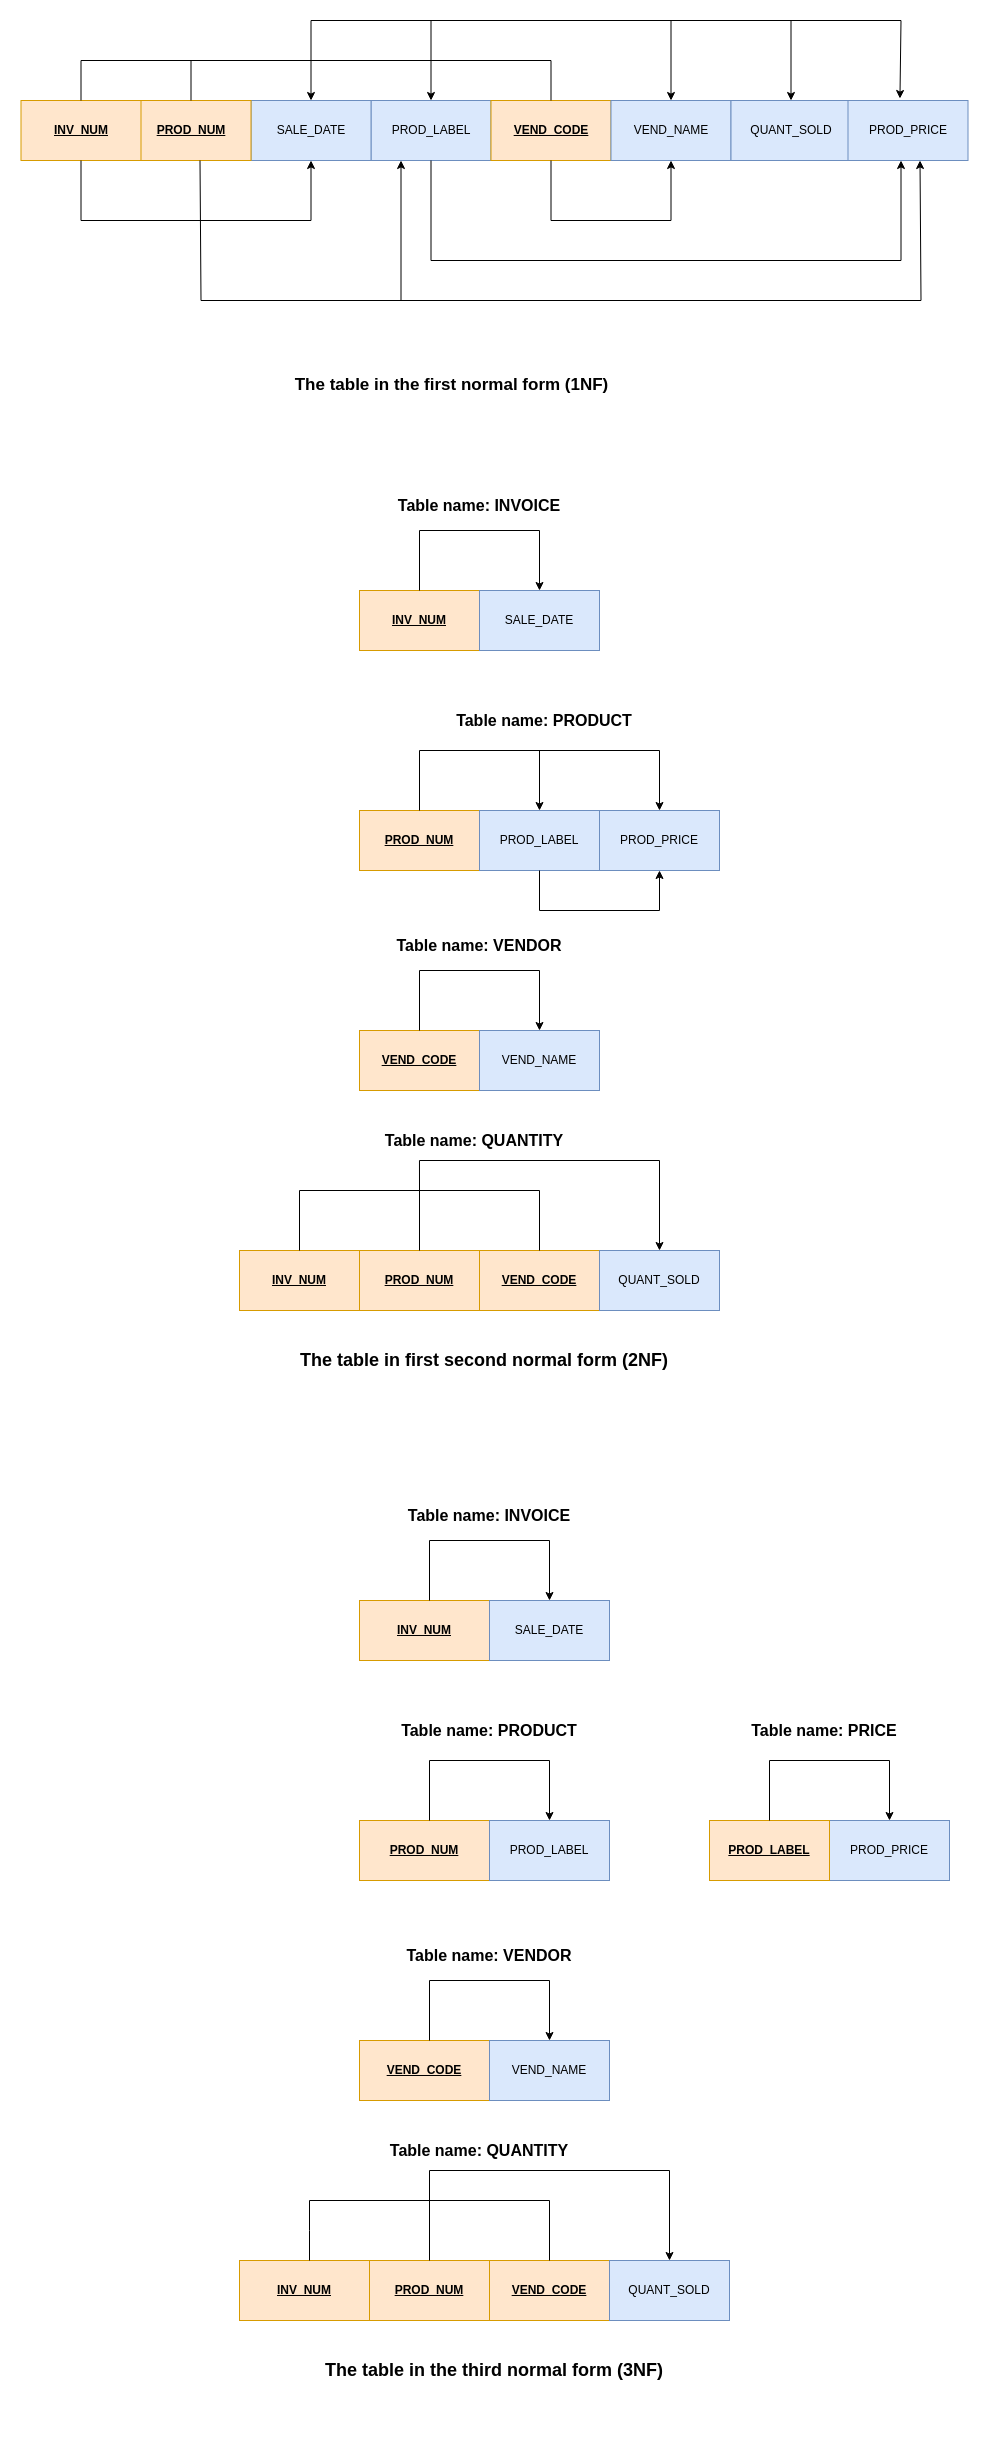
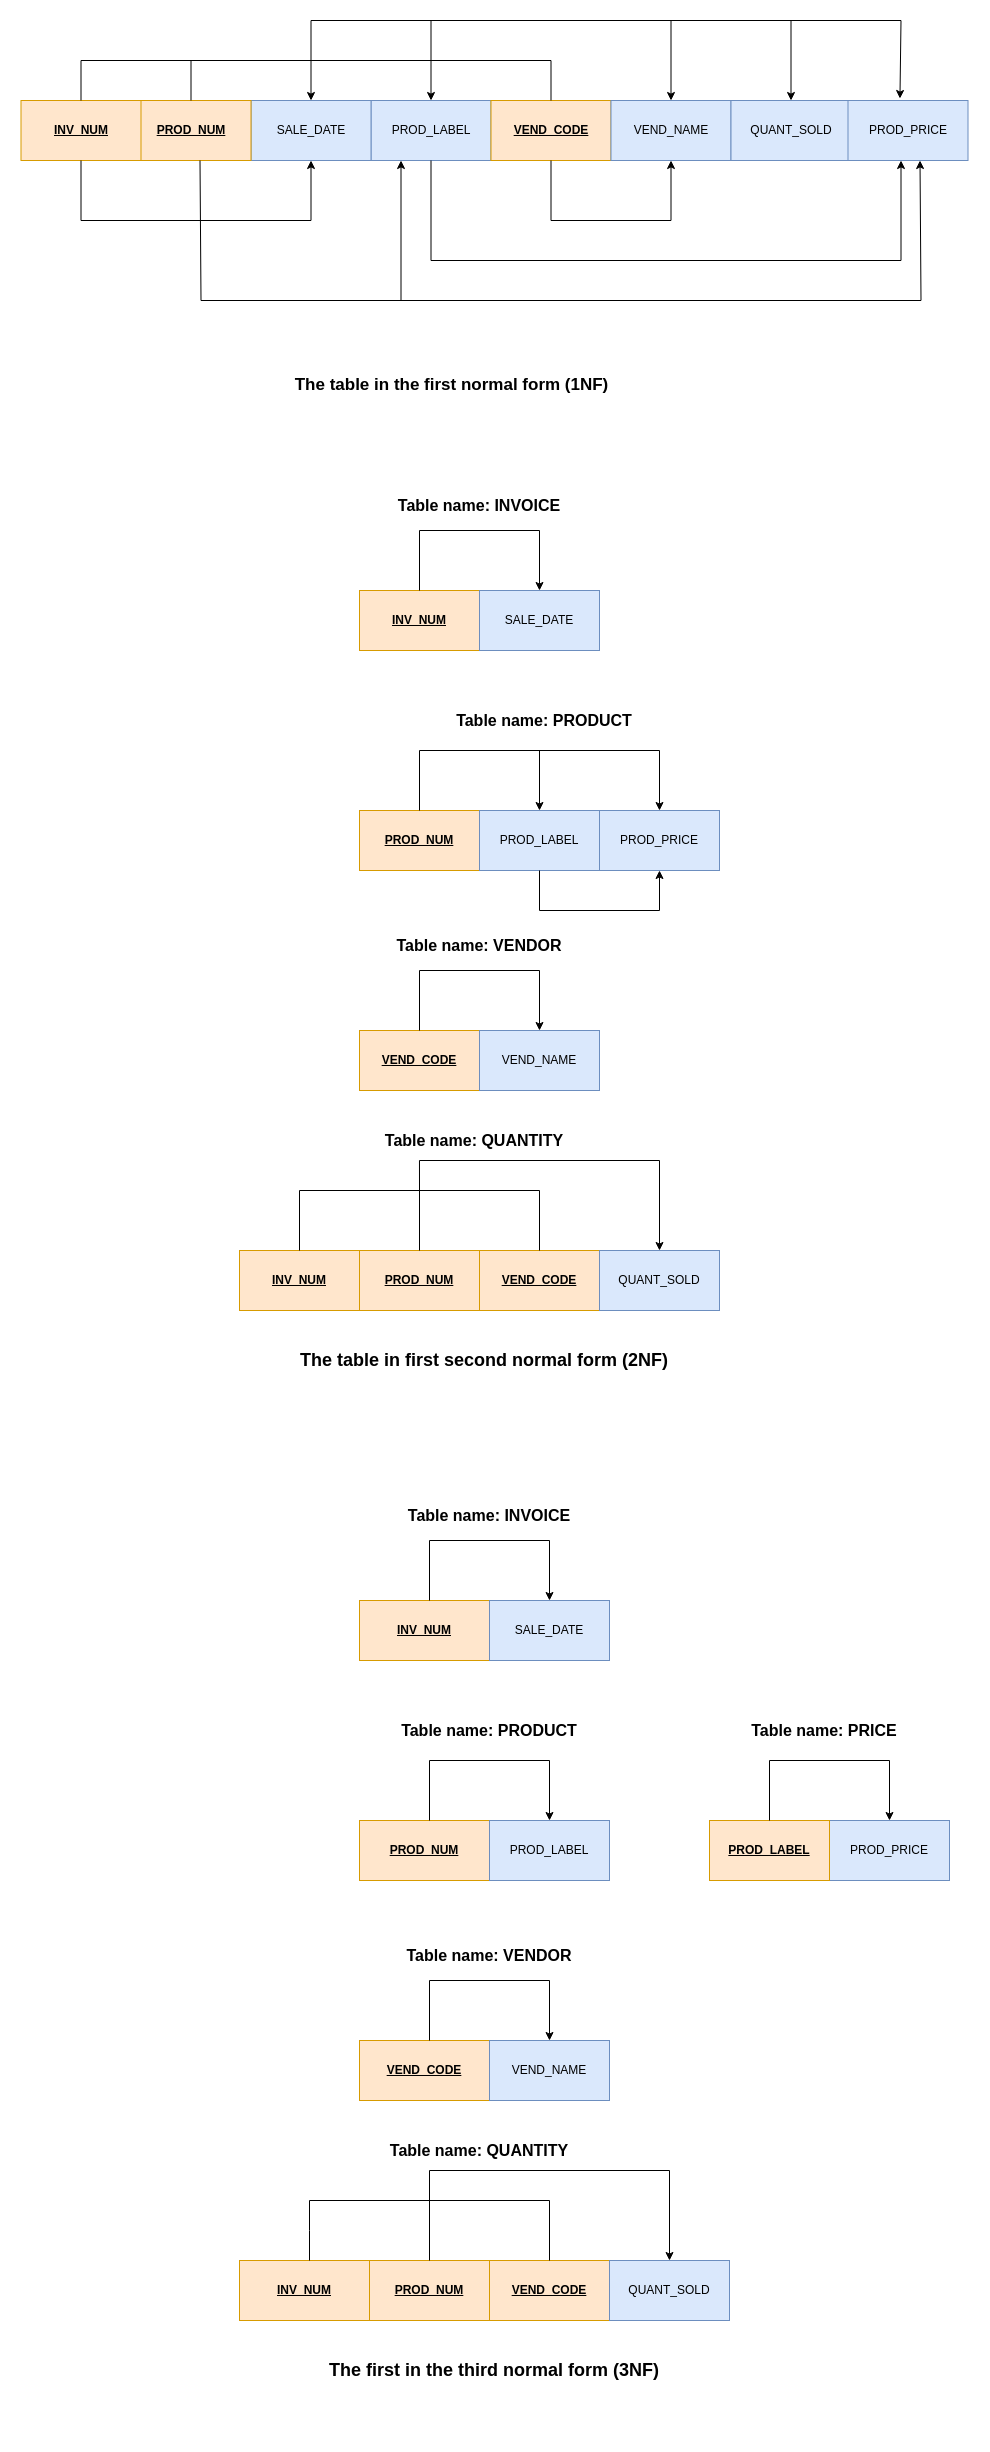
(495, 2371) -> (495, 2371)
